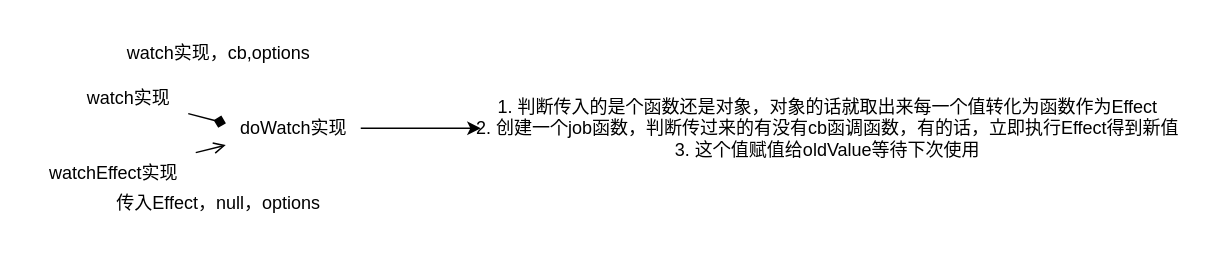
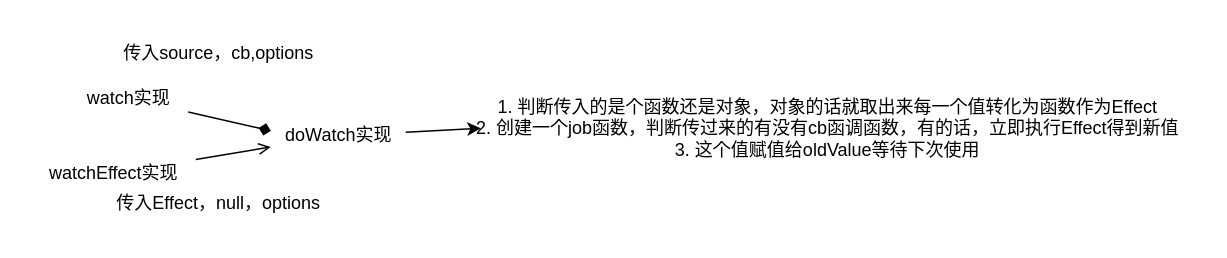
(219, 53) -> (219, 53)
(293, 128) -> (338, 136)
